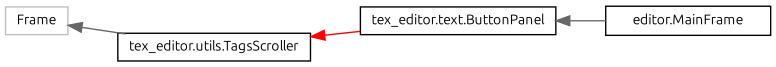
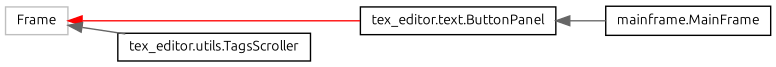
(688, 21) -> (688, 21)
(342, 33) -> (221, 21)
